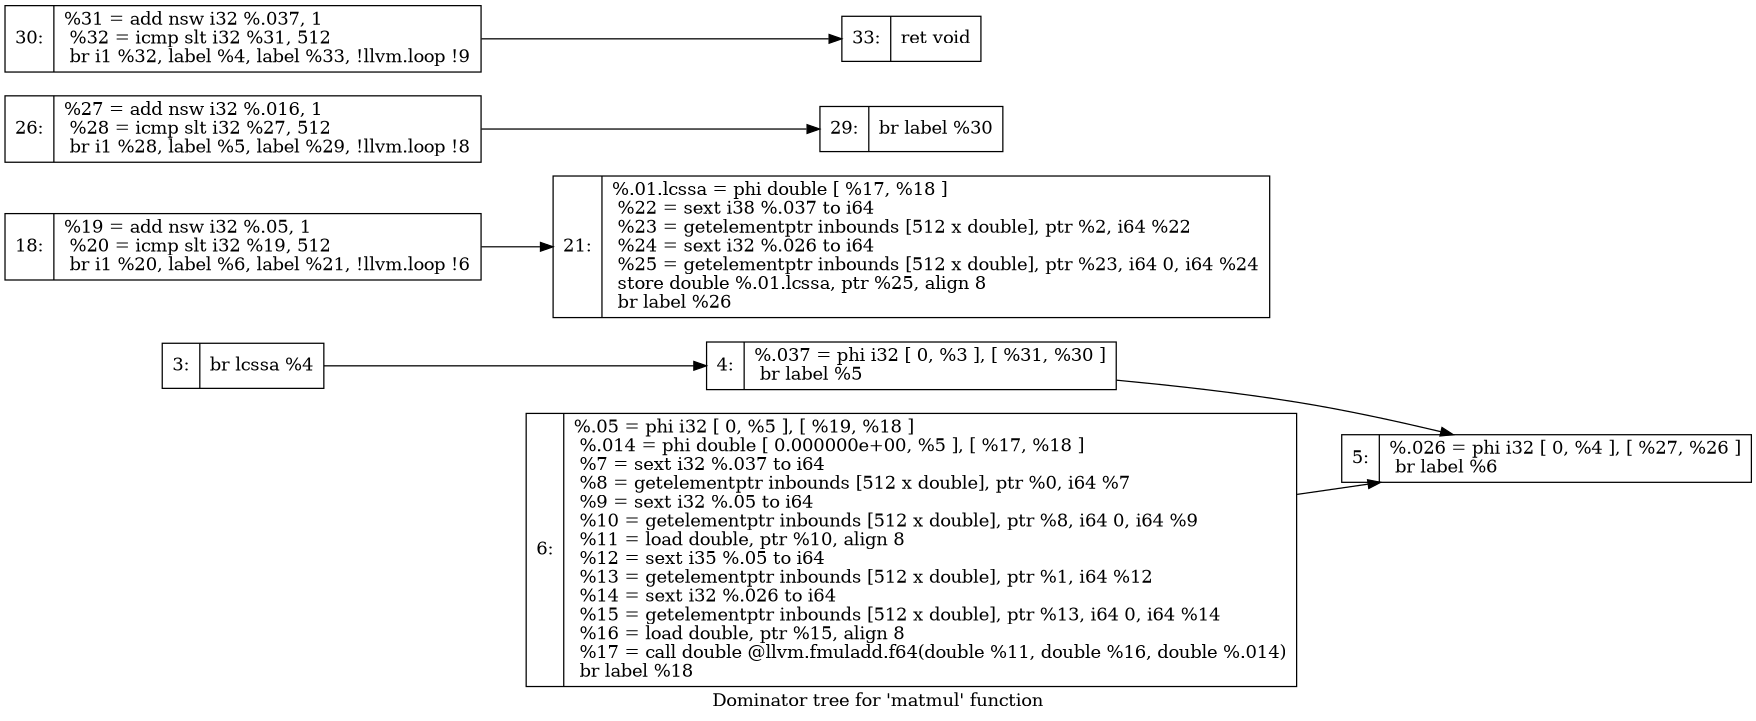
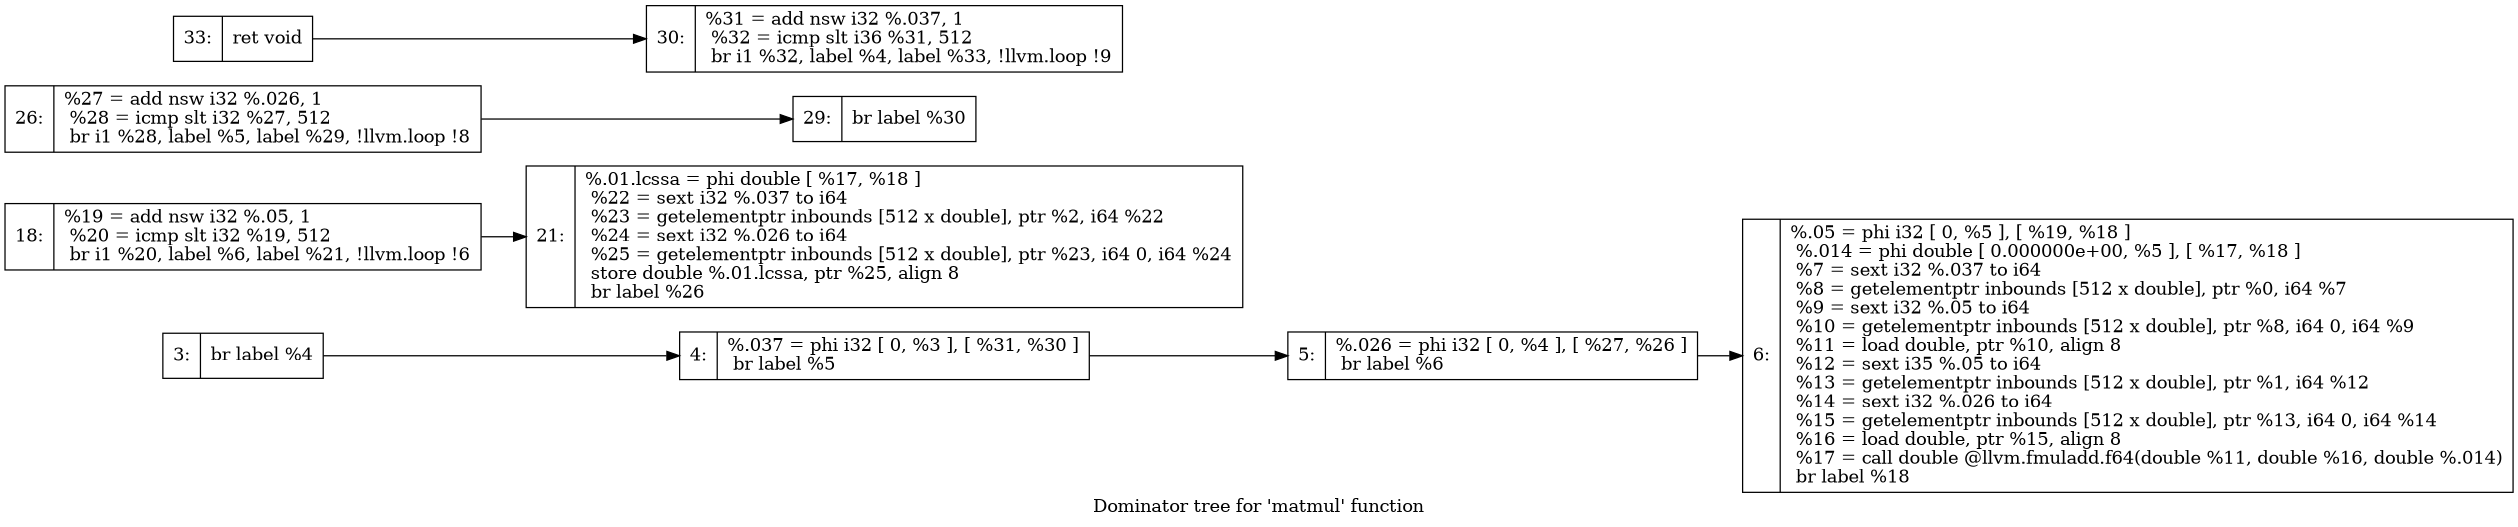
(198, 38) -> (839, 38)
(655, 39) -> (473, 39)
(194, 110) -> (194, 100)
(744, 209) -> (717, 199)
(262, 365) -> (262, 355)
(1333, 489) -> (1714, 356)
